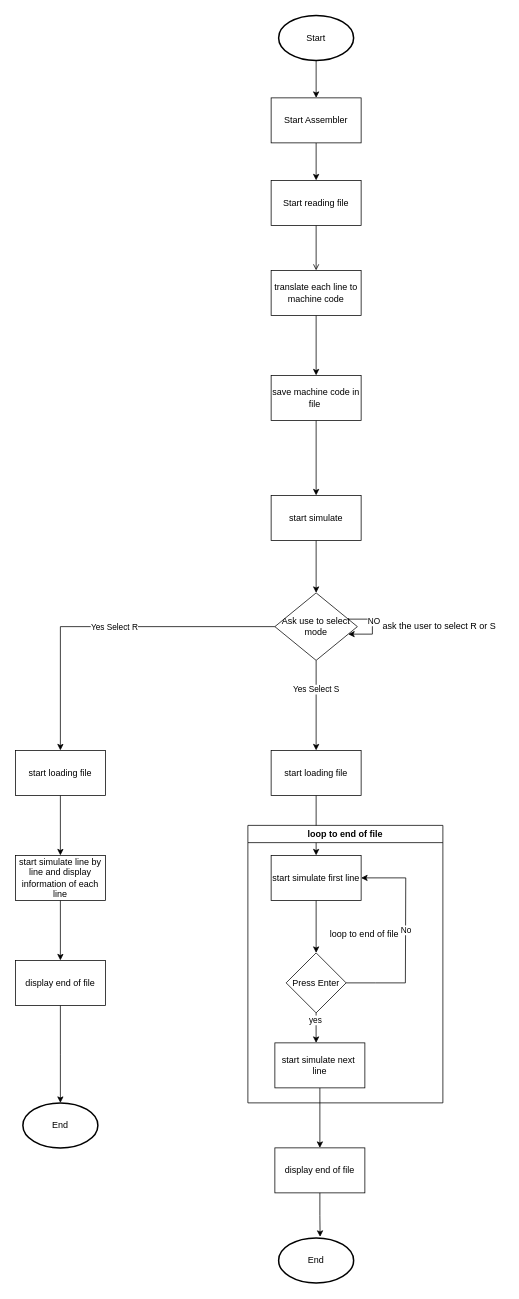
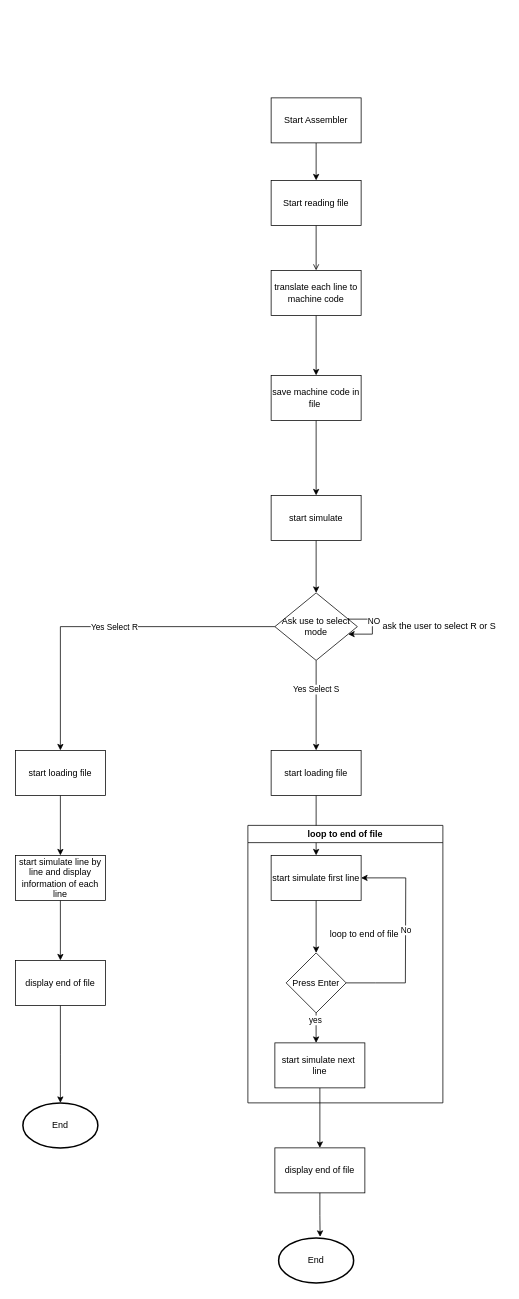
(316, 38) -> none
(316, 61) -> none
